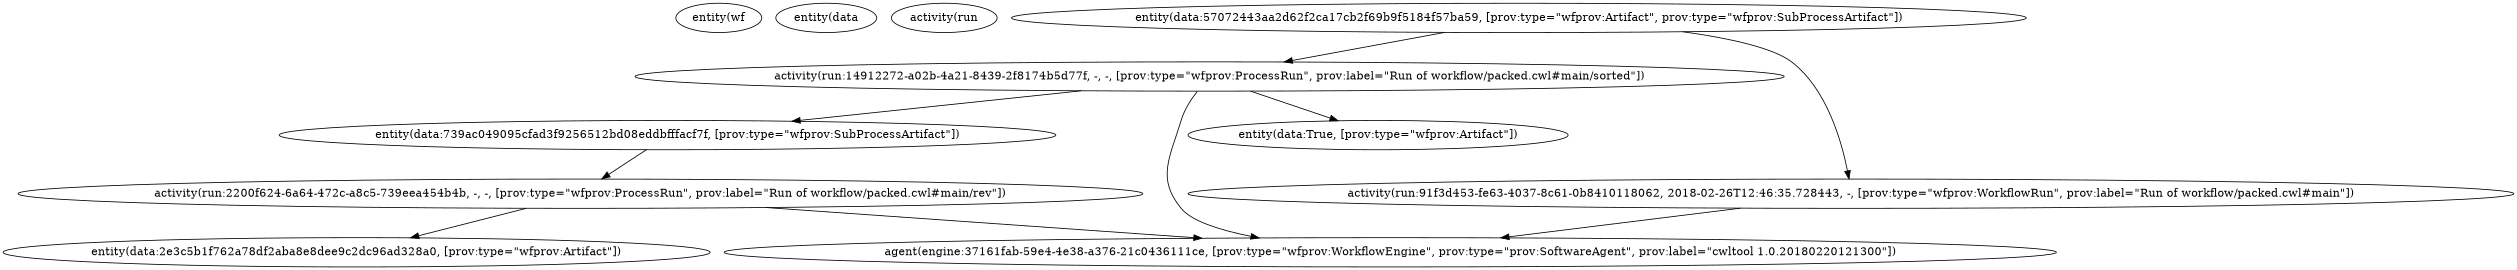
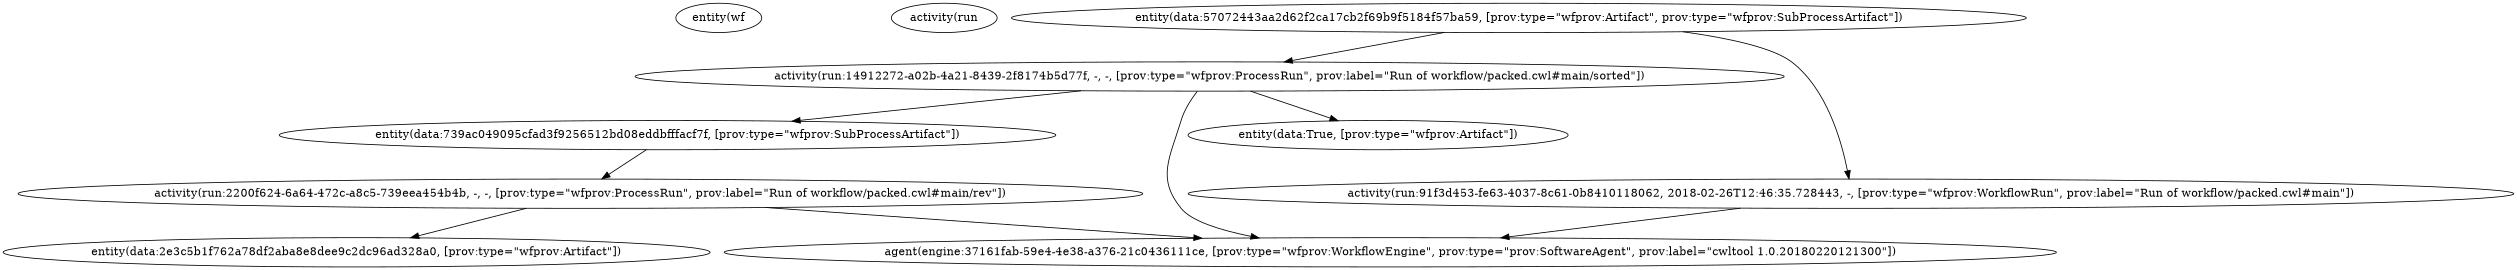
(826, 18) -> none
